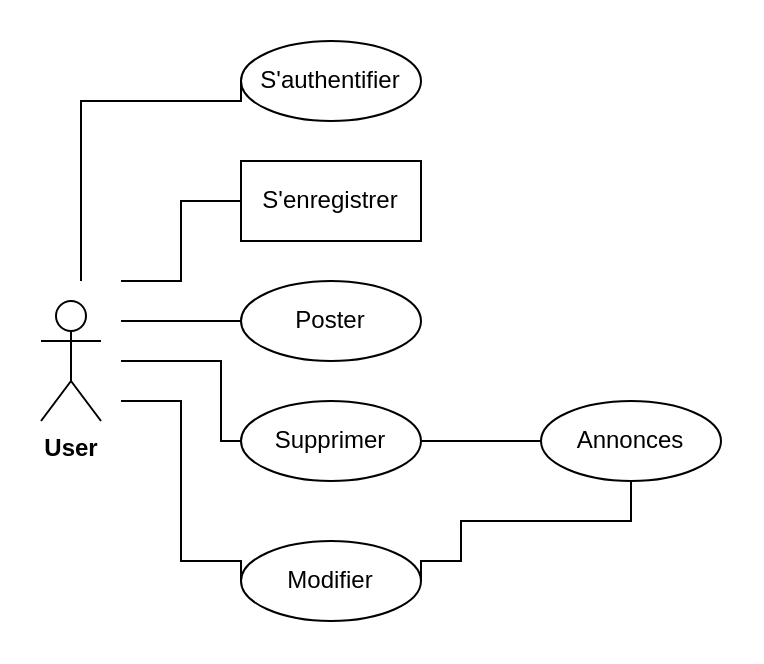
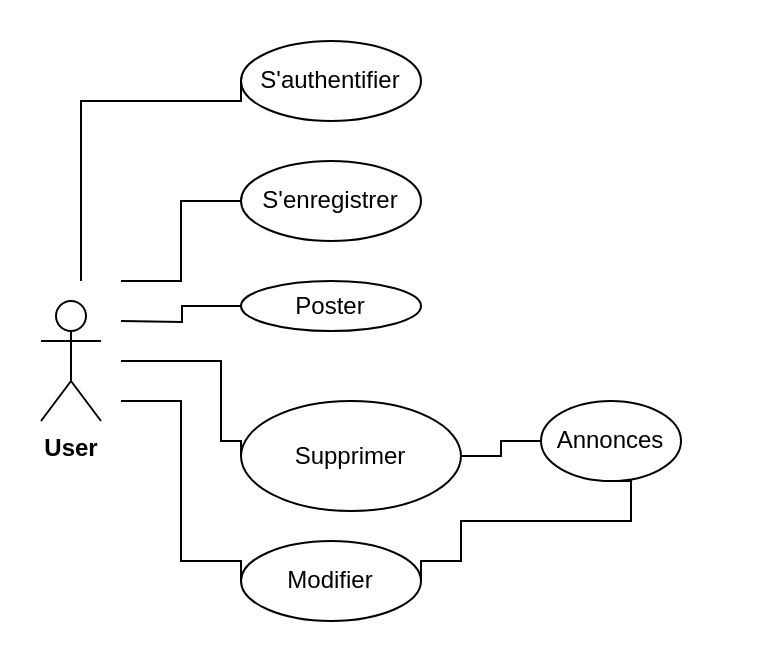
(331, 201) -> (331, 201)
(331, 321) -> (331, 306)
(331, 441) -> (351, 456)
(631, 441) -> (611, 441)
